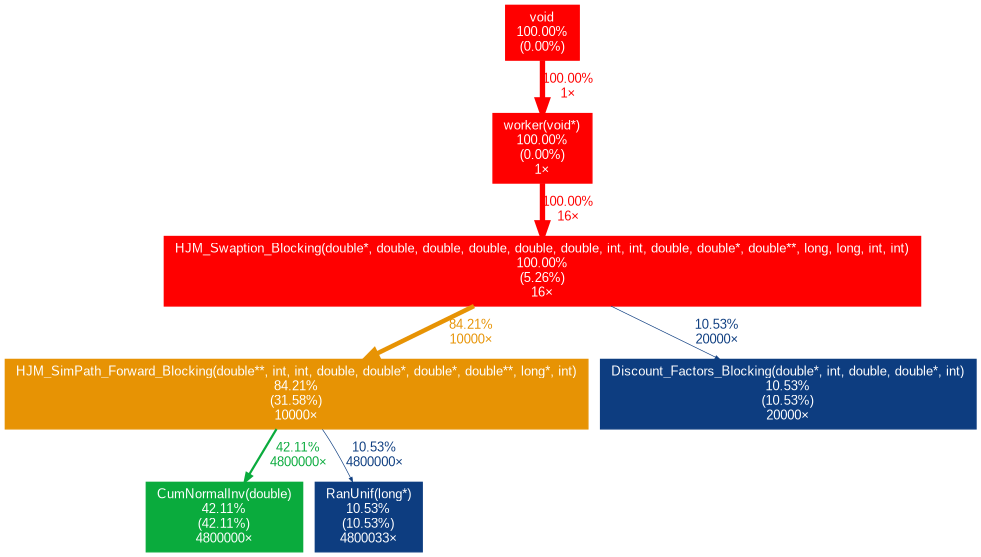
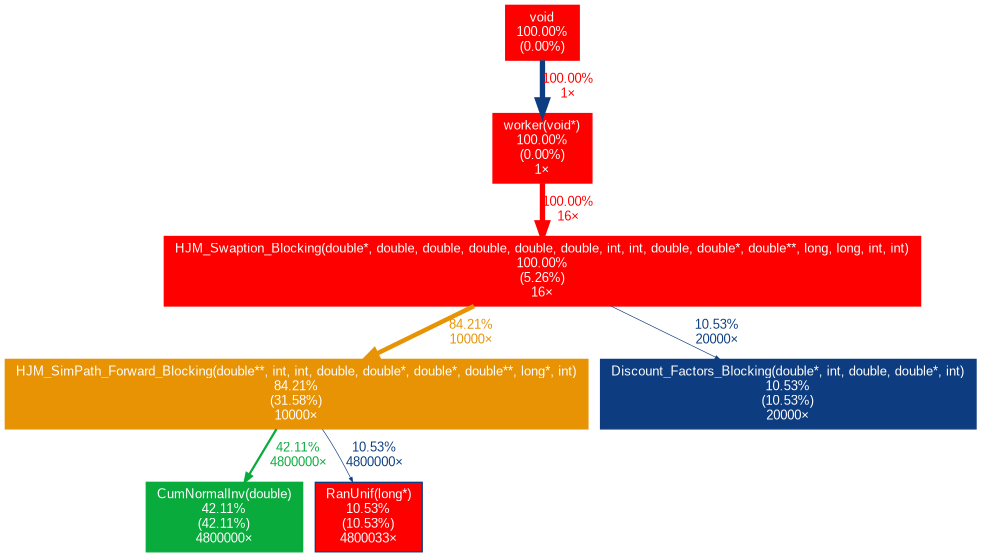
(542, 80) -> (542, 80)
(369, 517) -> (369, 517)
